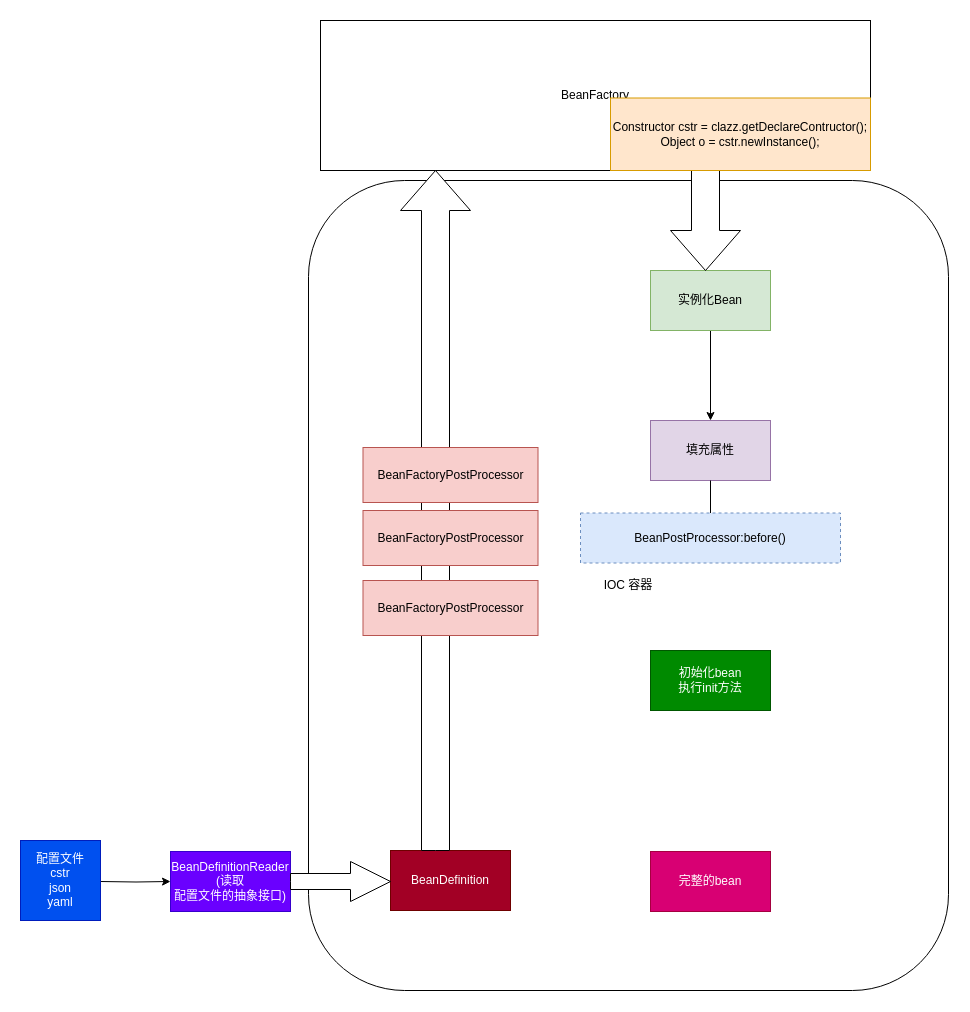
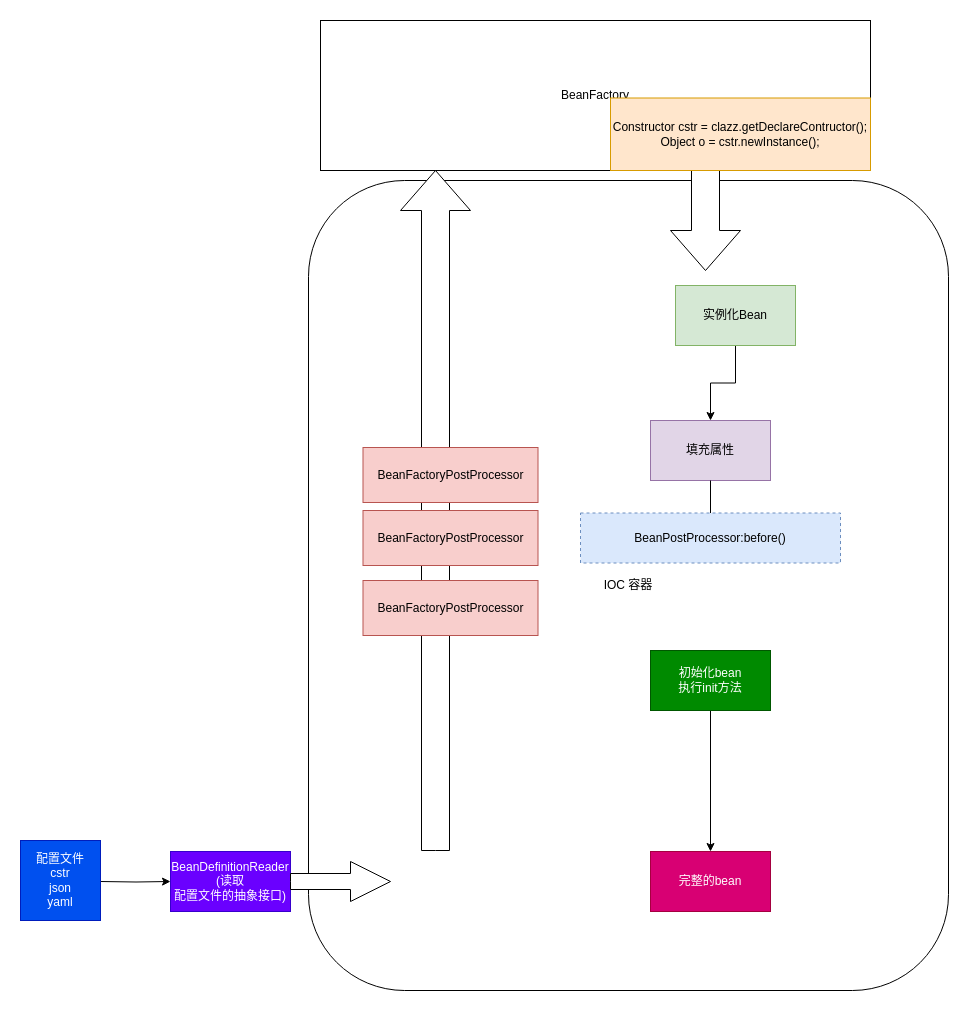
(711, 301) -> (736, 316)
none -> (711, 778)
(451, 881) -> none
